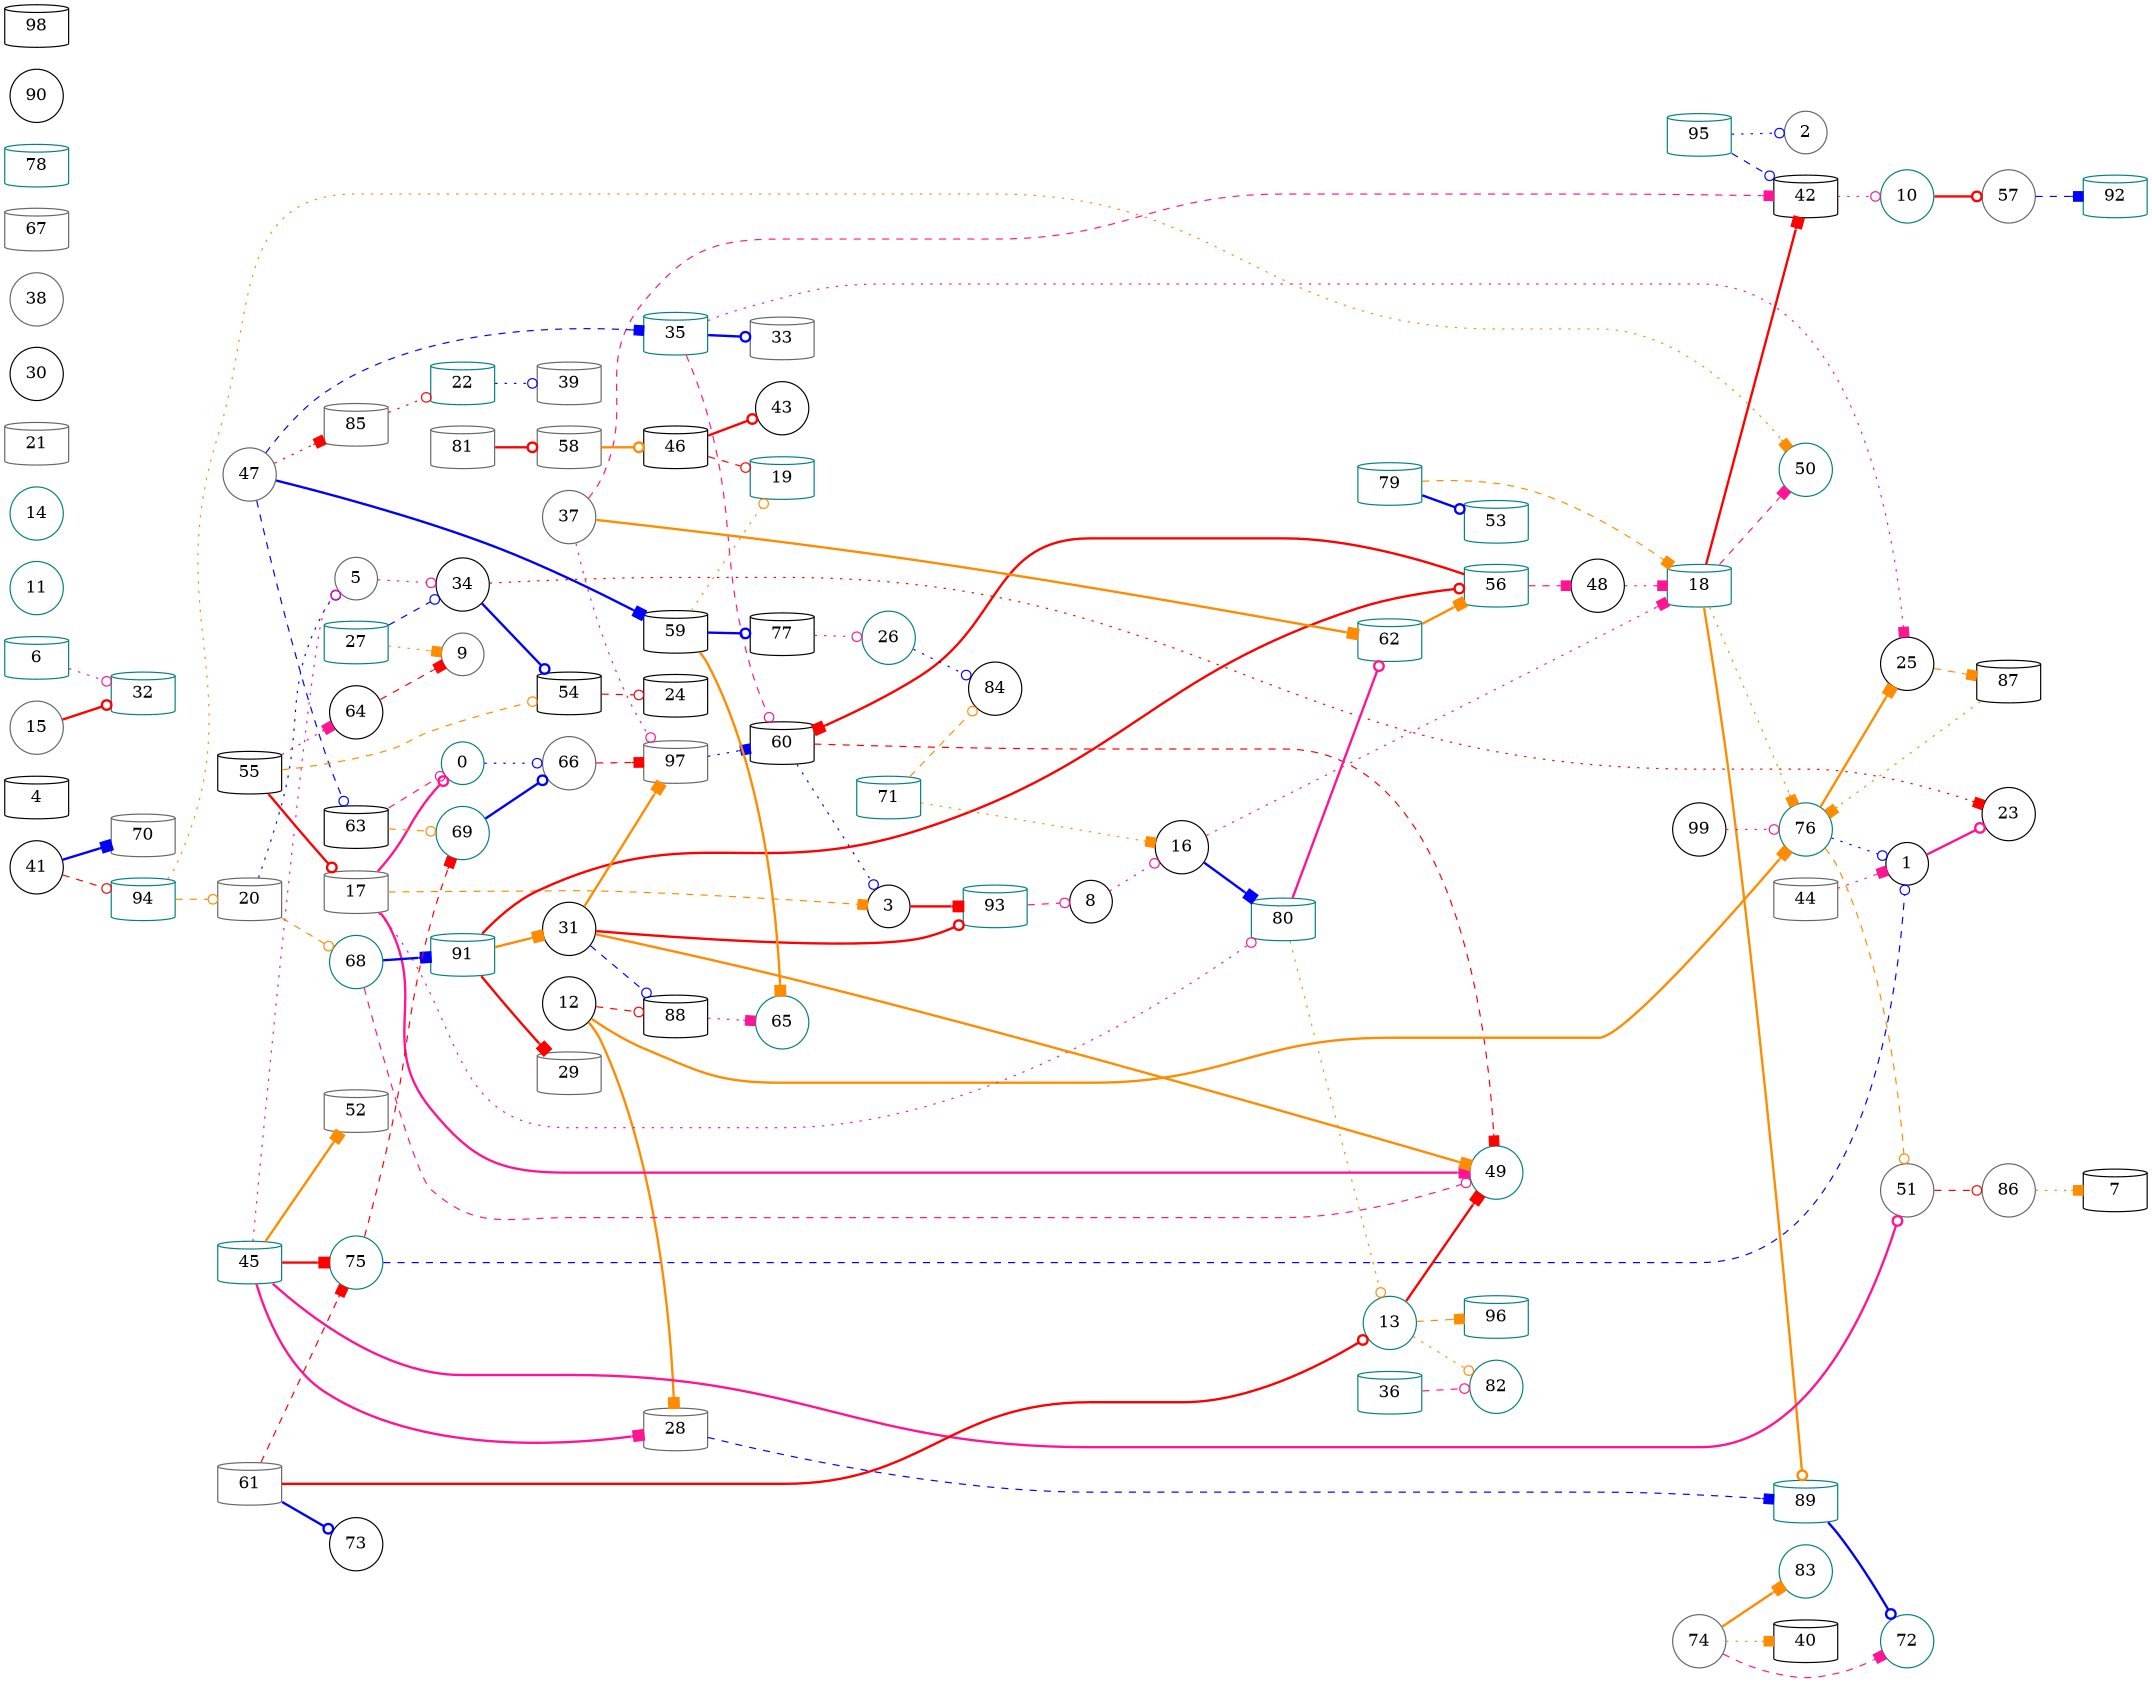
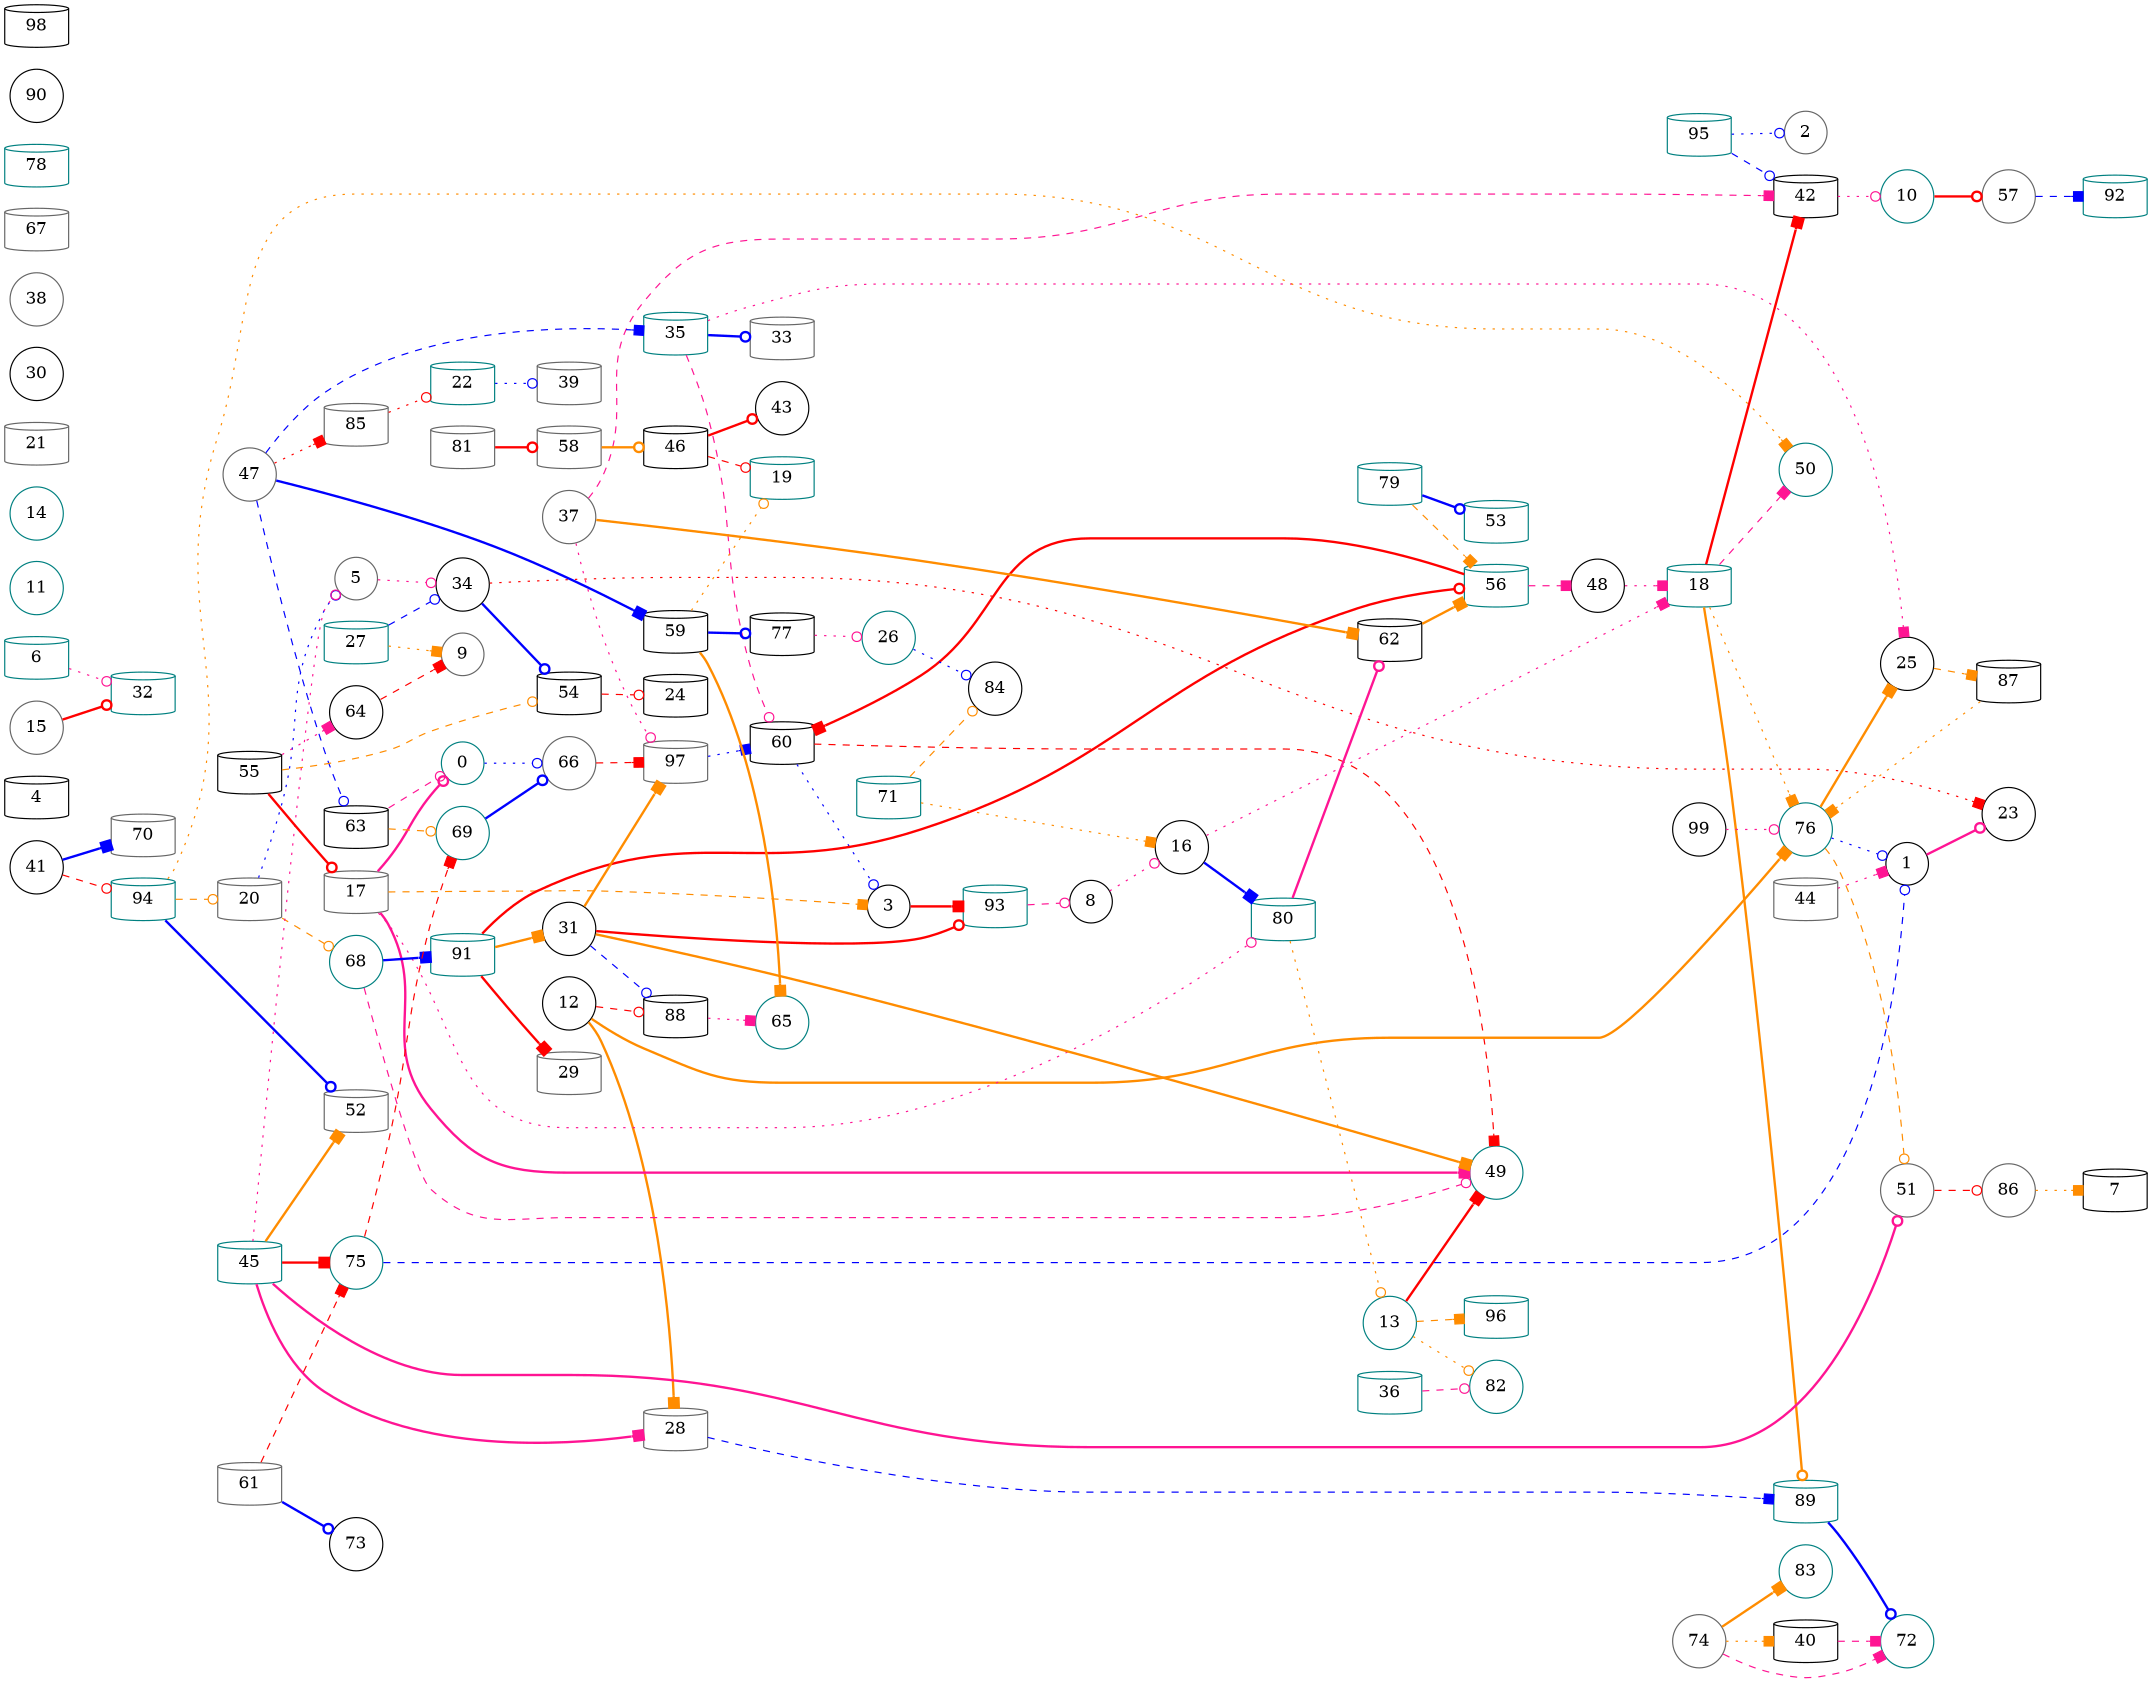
(1549, 497) -> (1439, 531)
(1390, 640) -> (1390, 640)
none -> (246, 1002)
(833, 1480) -> none
none -> (1853, 1641)
